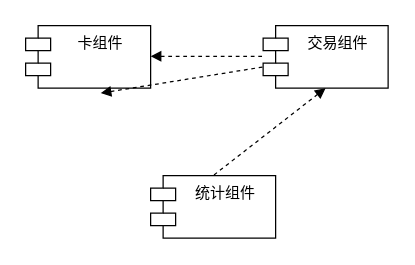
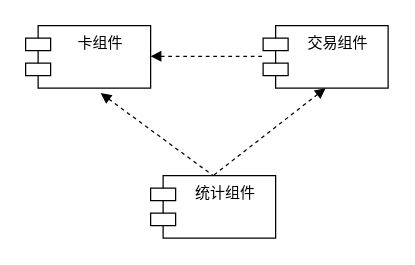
(201, 77) -> (161, 137)
